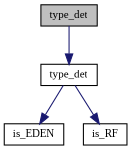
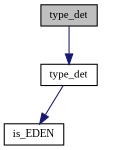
(105, 134) -> none
